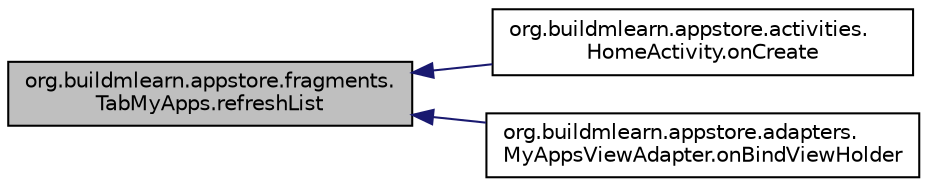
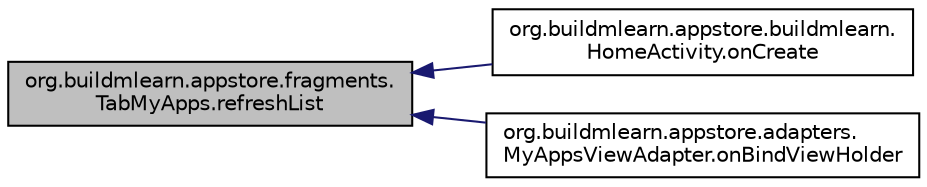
(703, 42) -> (703, 42)
